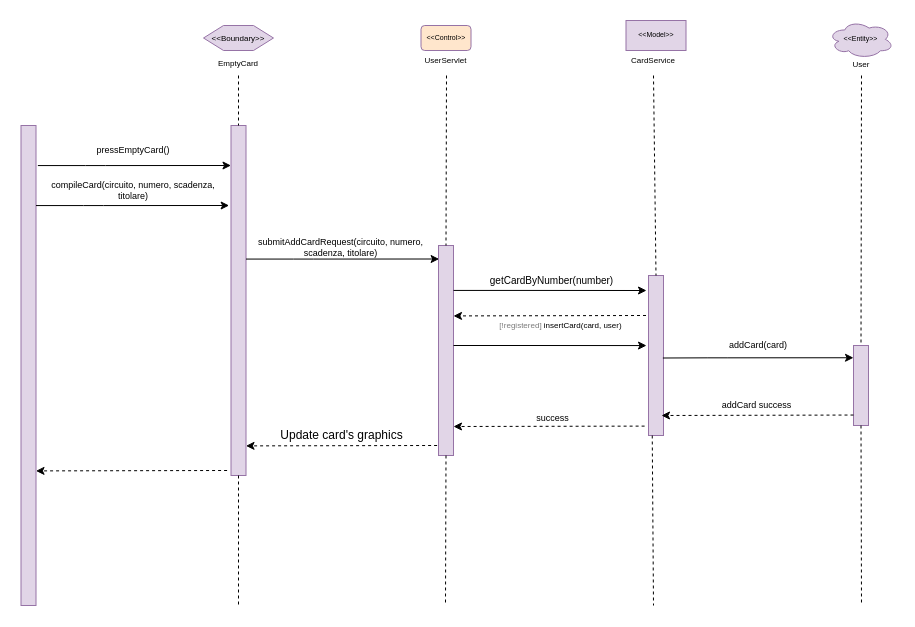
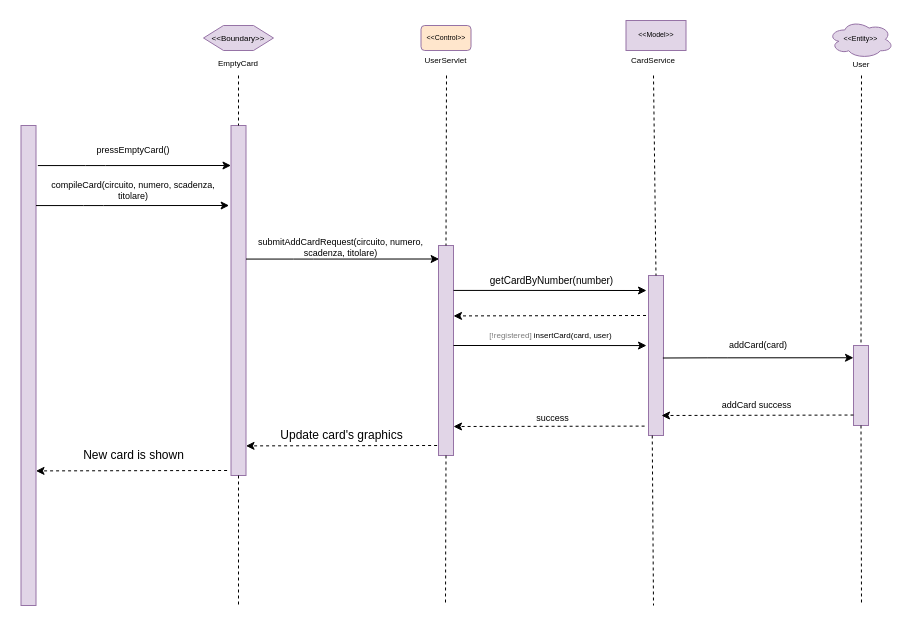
(561, 326) -> (551, 336)
none -> (134, 456)
